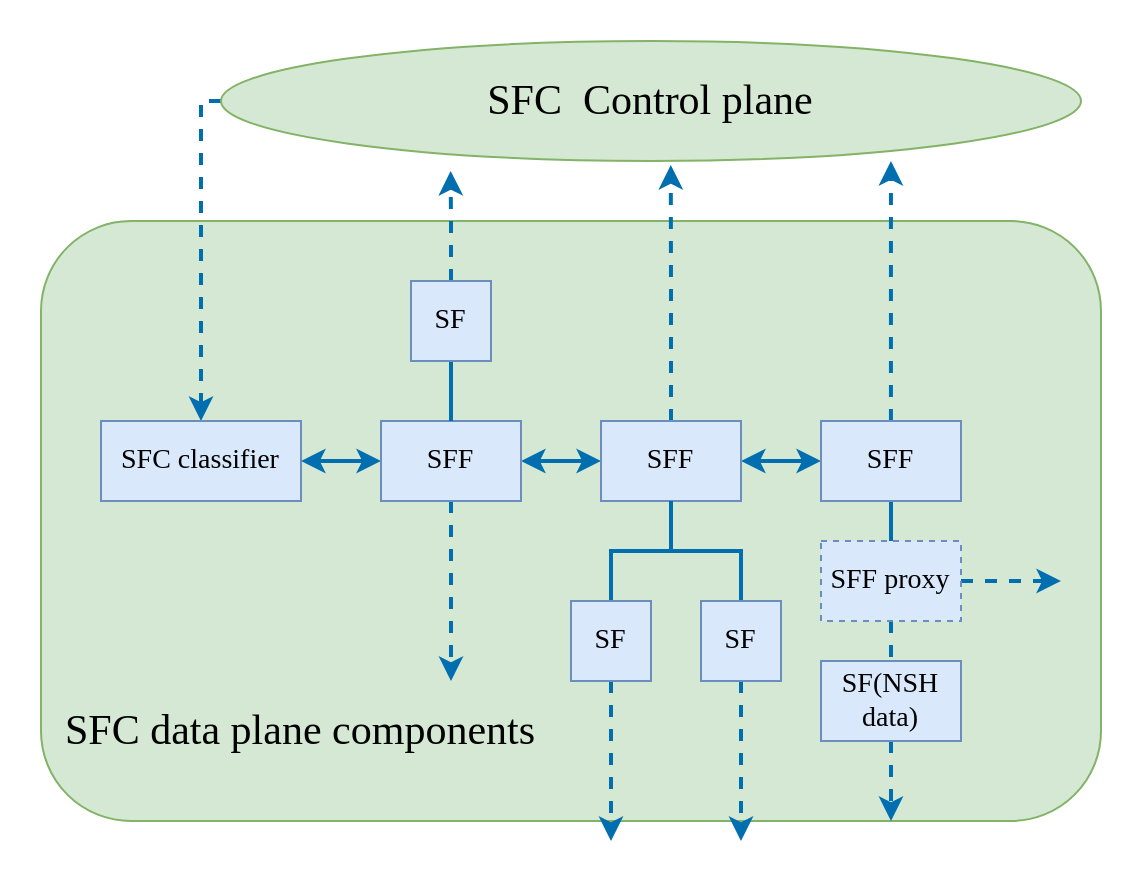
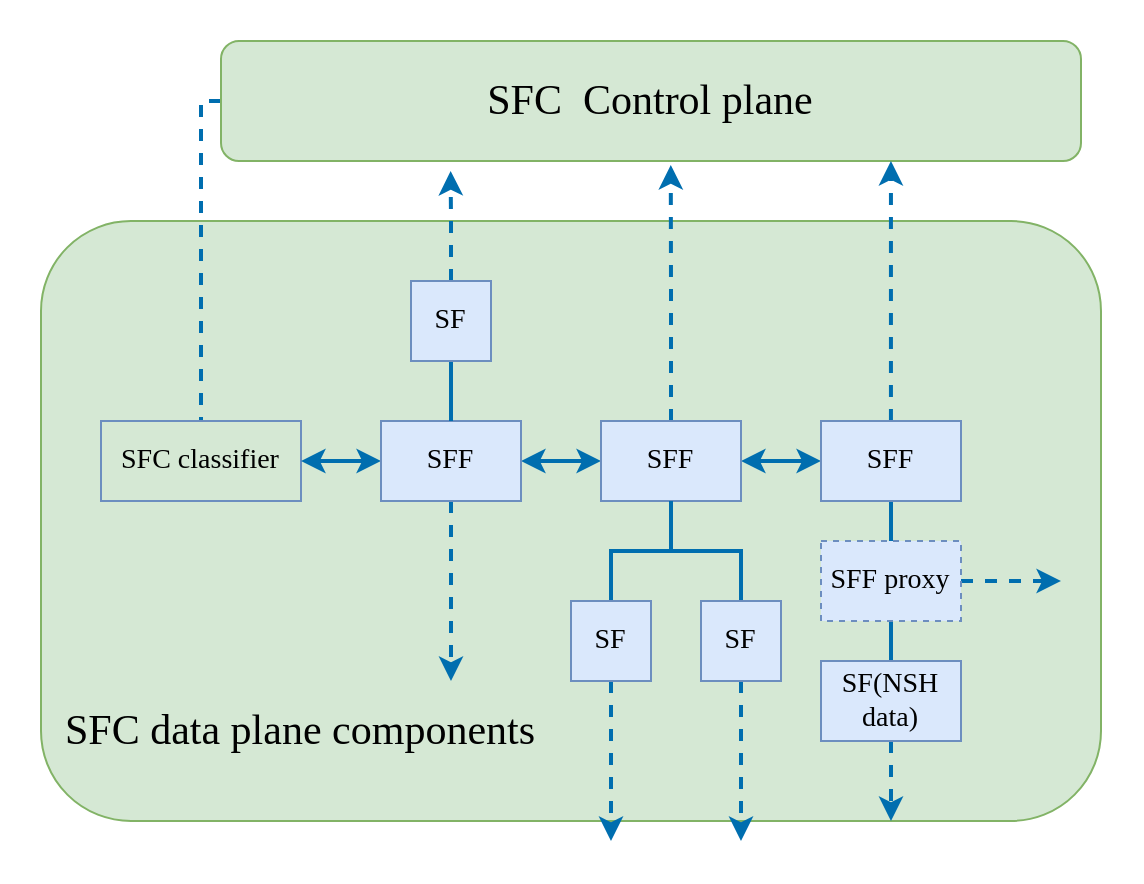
(651, 101) -> (651, 101)
(201, 402) -> (201, 410)
(201, 461) -> (201, 461)
(891, 638) -> (891, 638)
